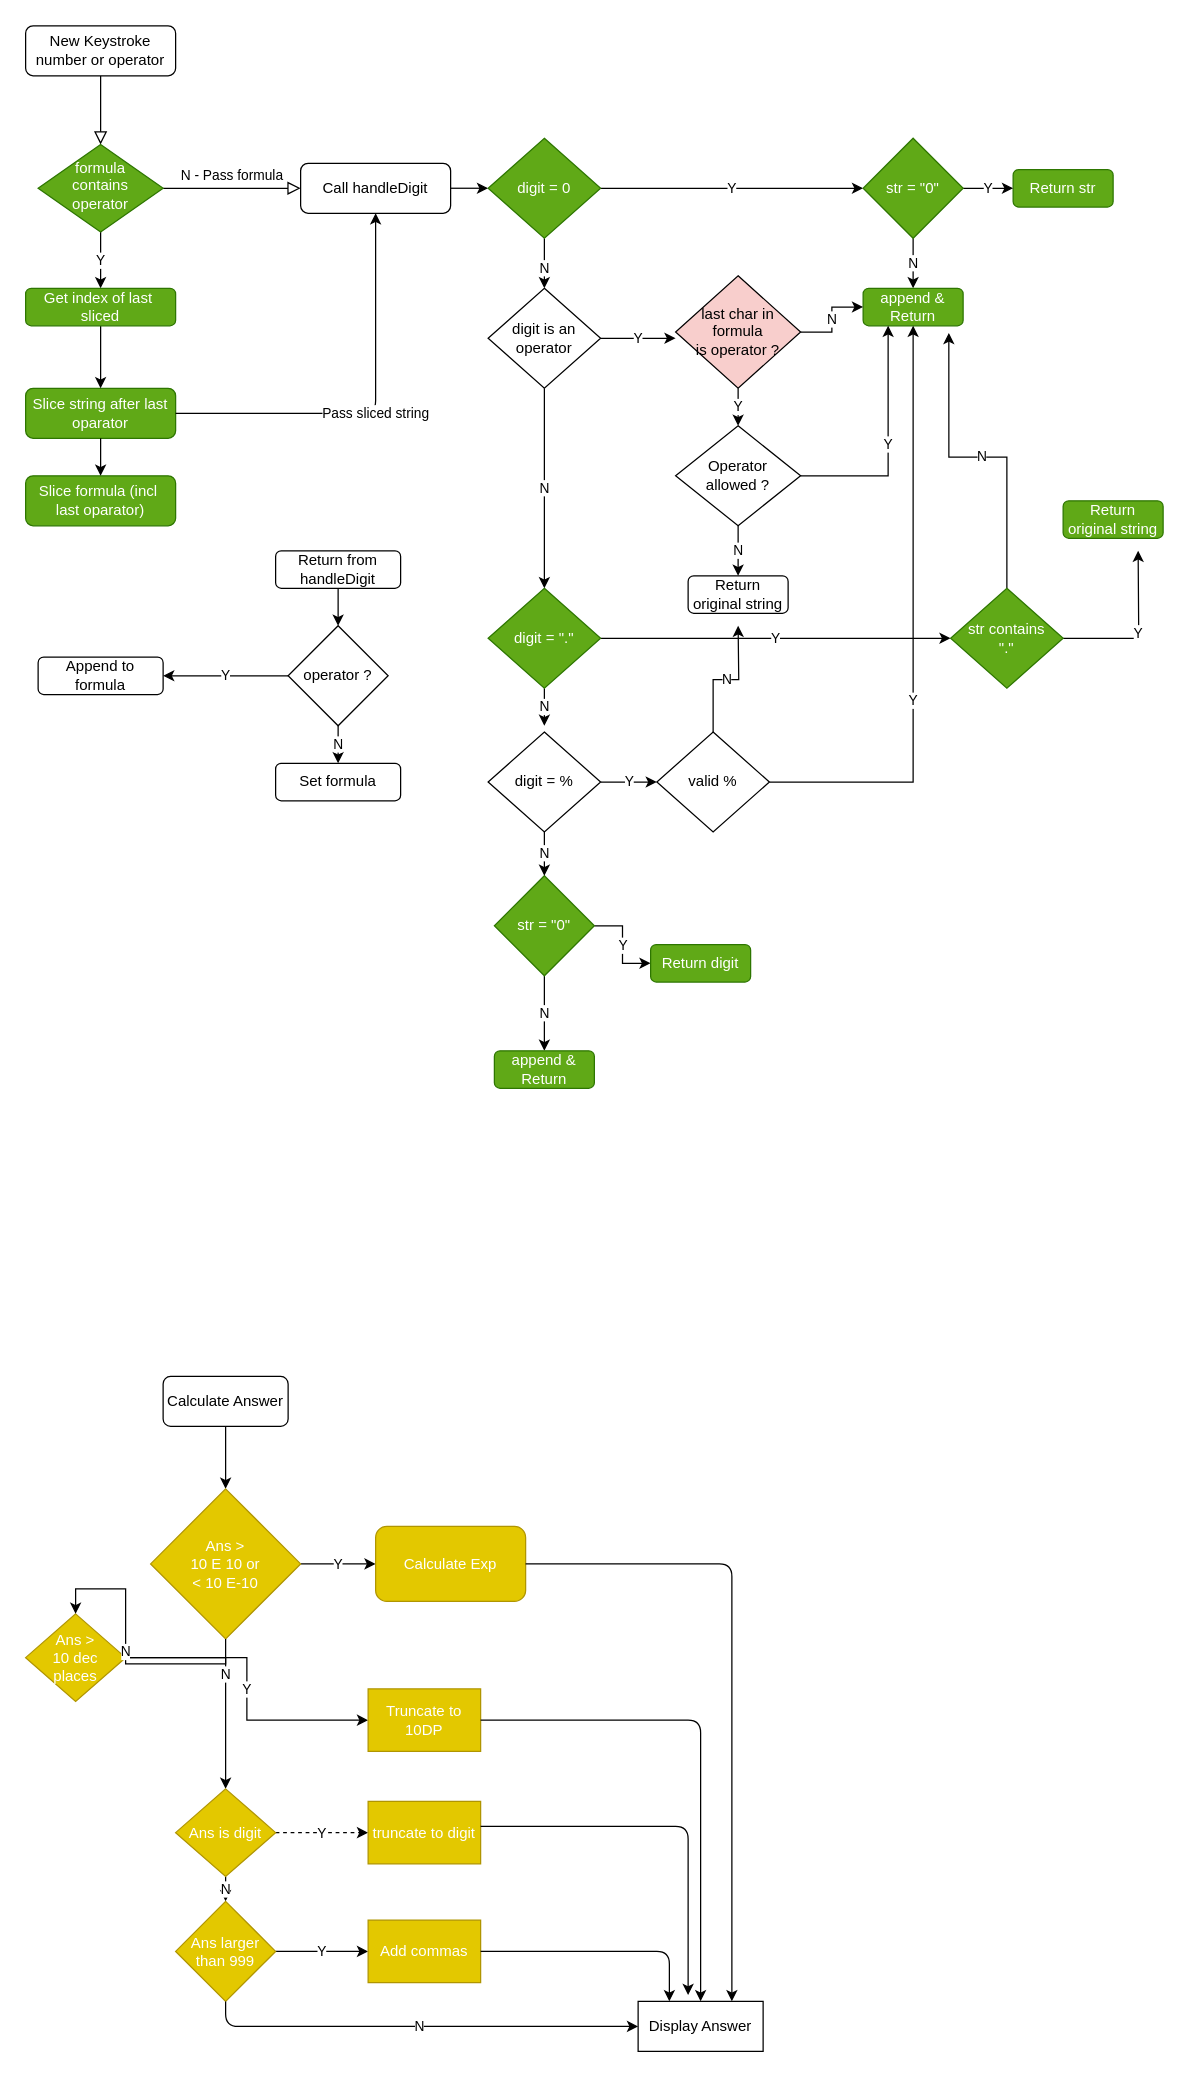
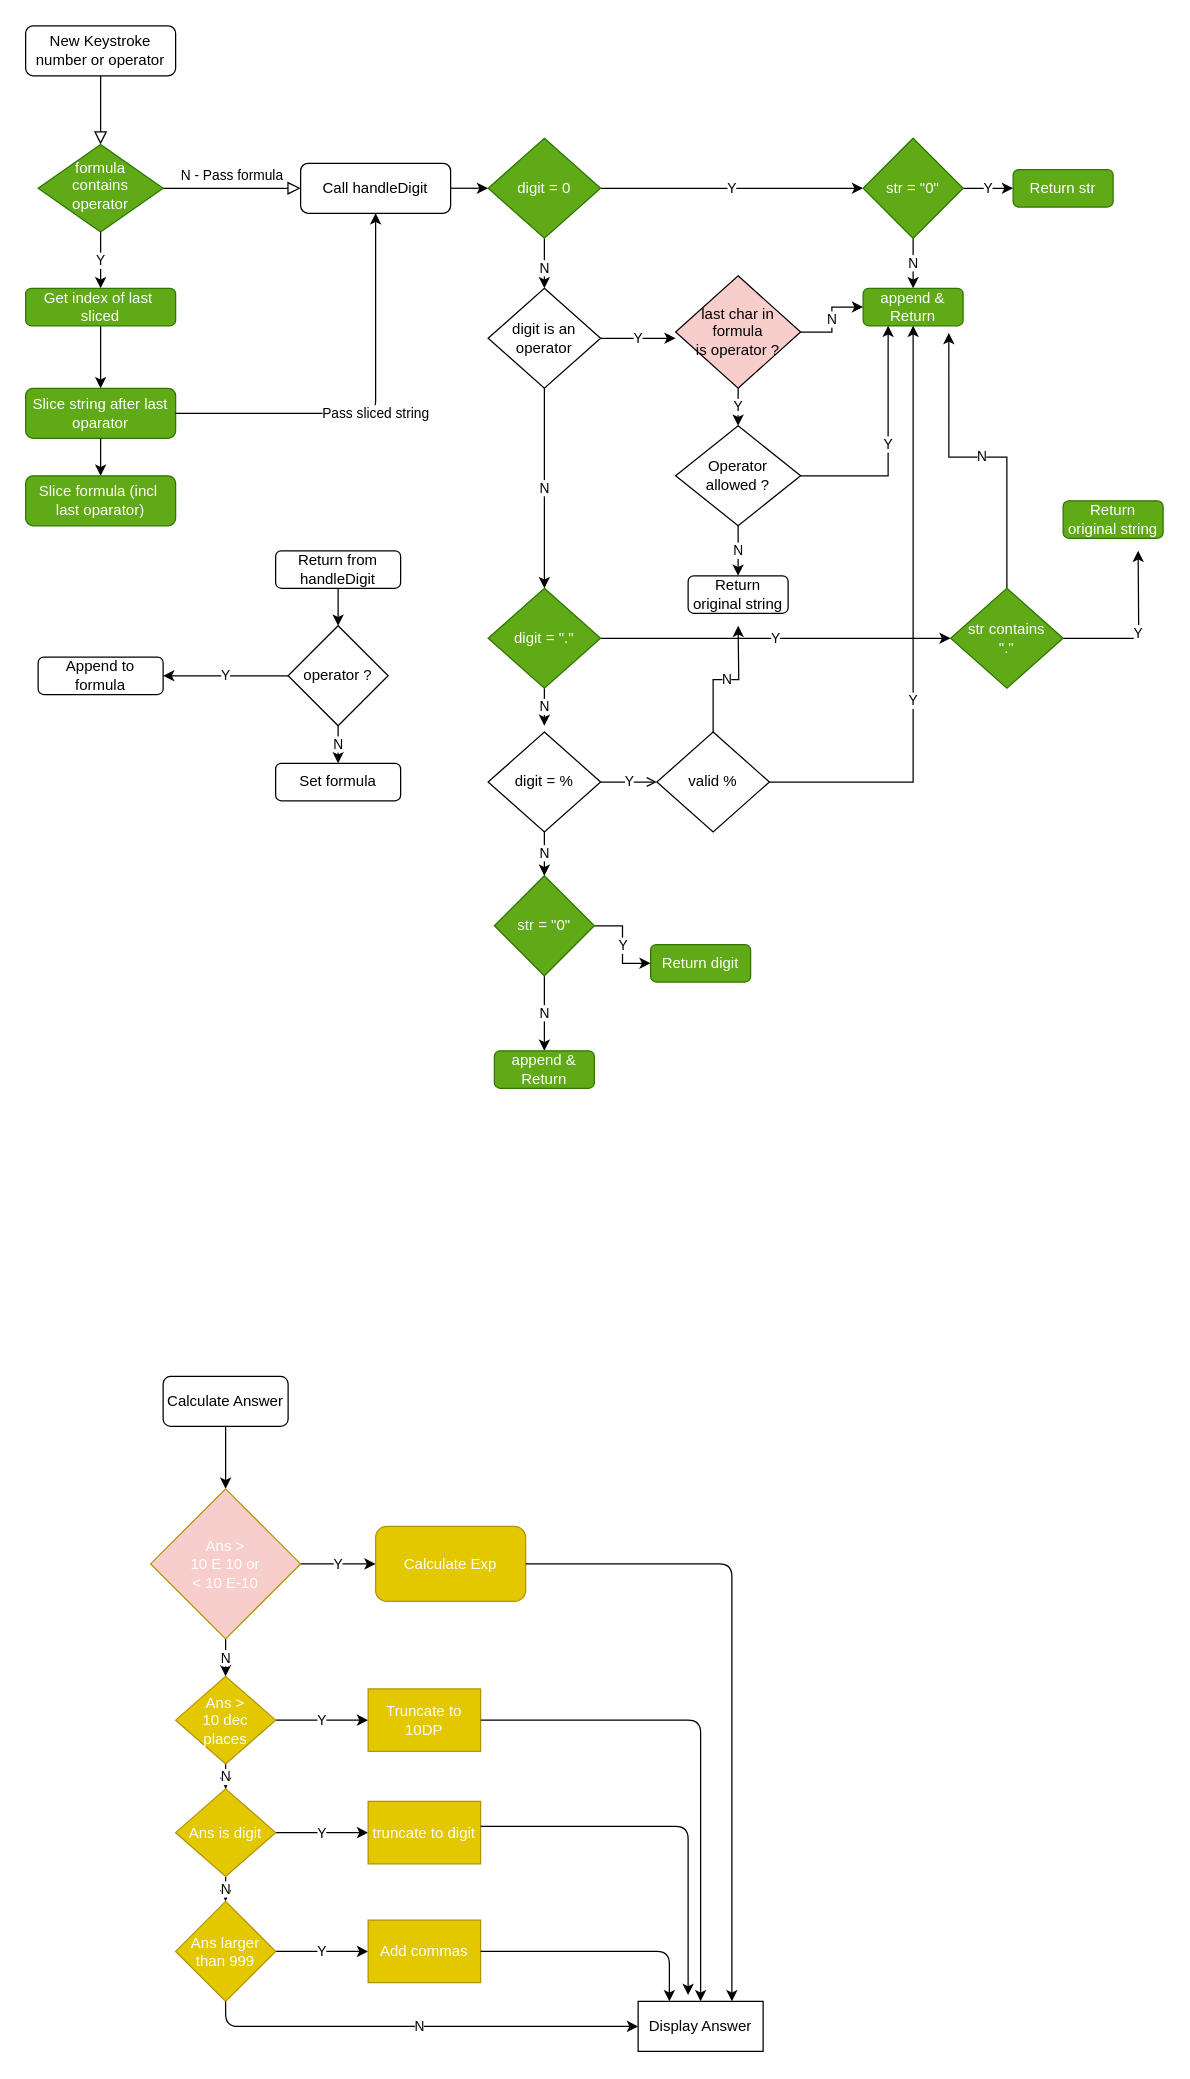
(647, 782) -> (648, 782)
(226, 1564) -> (226, 1564)
(76, 1658) -> (226, 1720)
(295, 1833) -> (295, 1833)
